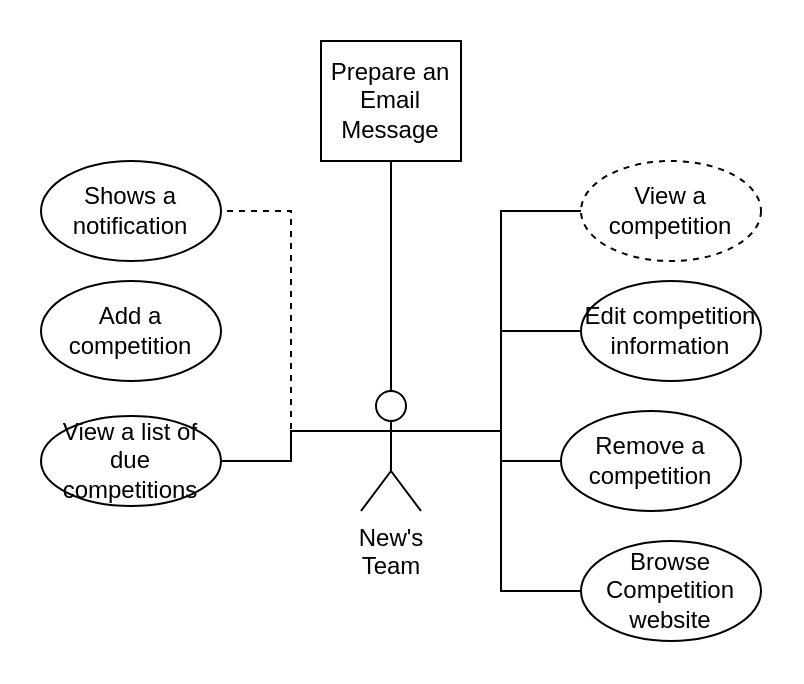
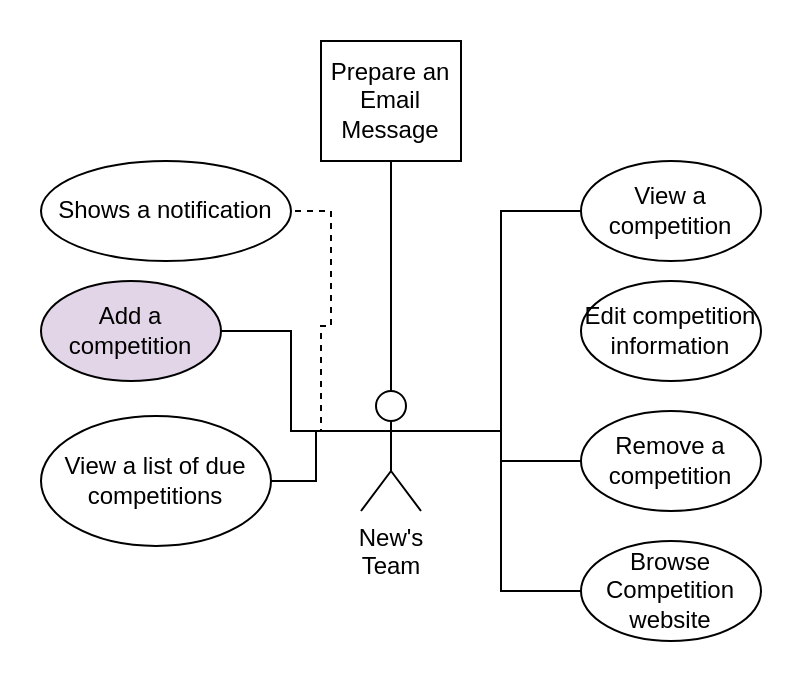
(131, 211) -> (166, 211)
(671, 211) -> (671, 211)
(131, 331) -> (131, 331)
none -> (254, 331)
(543, 331) -> none
(131, 461) -> (156, 481)
(651, 461) -> (671, 461)
